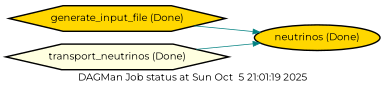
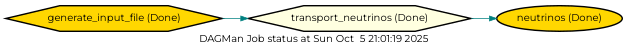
(224, 29) -> (232, 18)
